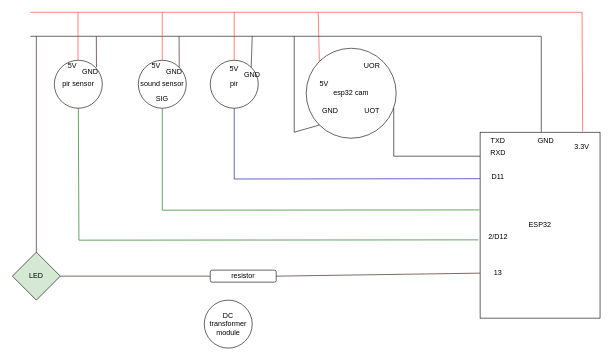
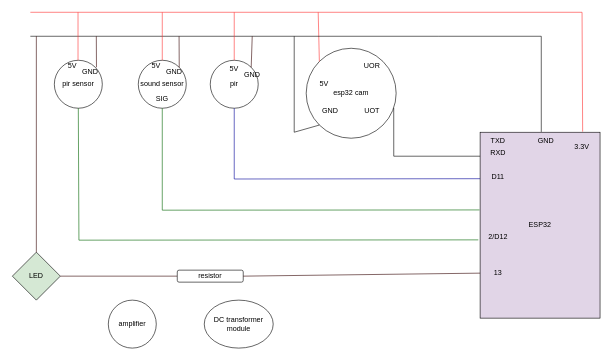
(540, 225) -> (540, 225)
(243, 276) -> (210, 276)
none -> (132, 324)
(228, 324) -> (239, 324)
